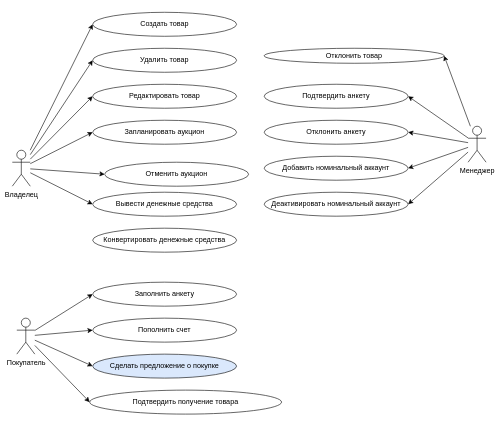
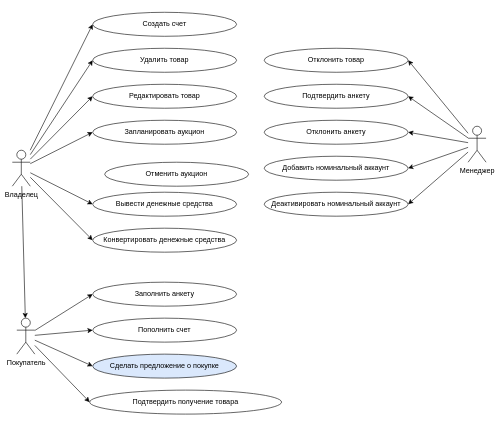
(165, 24) -> (165, 24)
(354, 56) -> (336, 60)
(68, 172) -> (24, 287)
none -> (42, 189)
